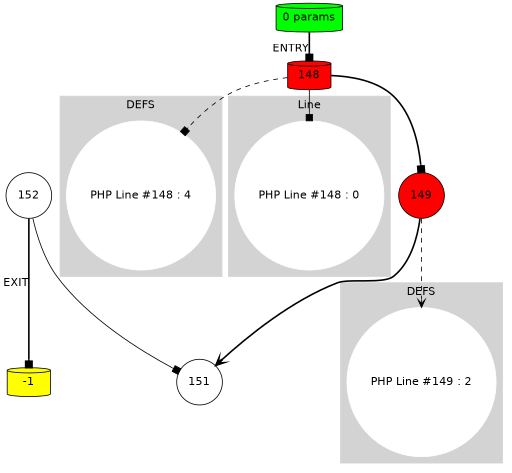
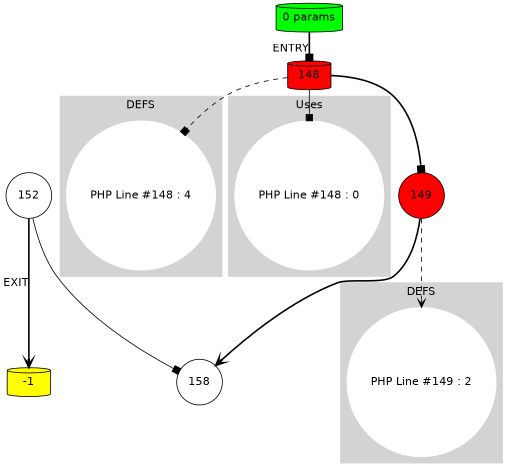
(309, 105) -> (309, 105)
(29, 289) -> (29, 289)
(200, 382) -> (200, 382)
